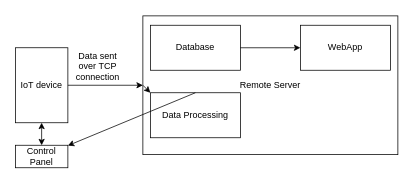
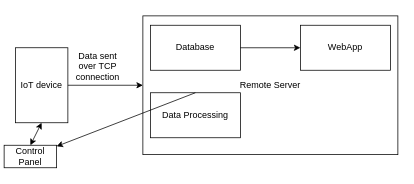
(145, 88) -> none
(42, 156) -> (30, 156)
